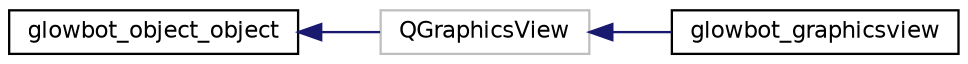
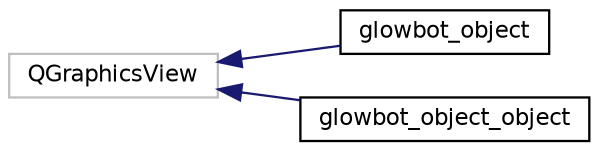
(351, 32) -> (271, 96)
(815, 32) -> (445, 32)
